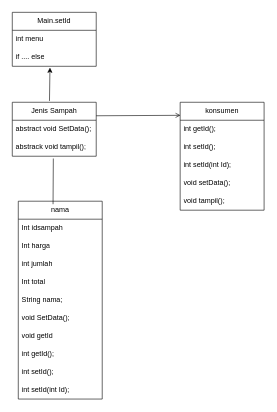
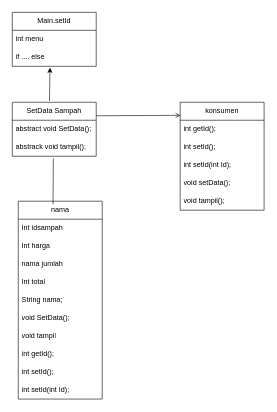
(54, 111) -> (54, 111)
(39, 264) -> (42, 264)
(40, 336) -> (40, 336)
